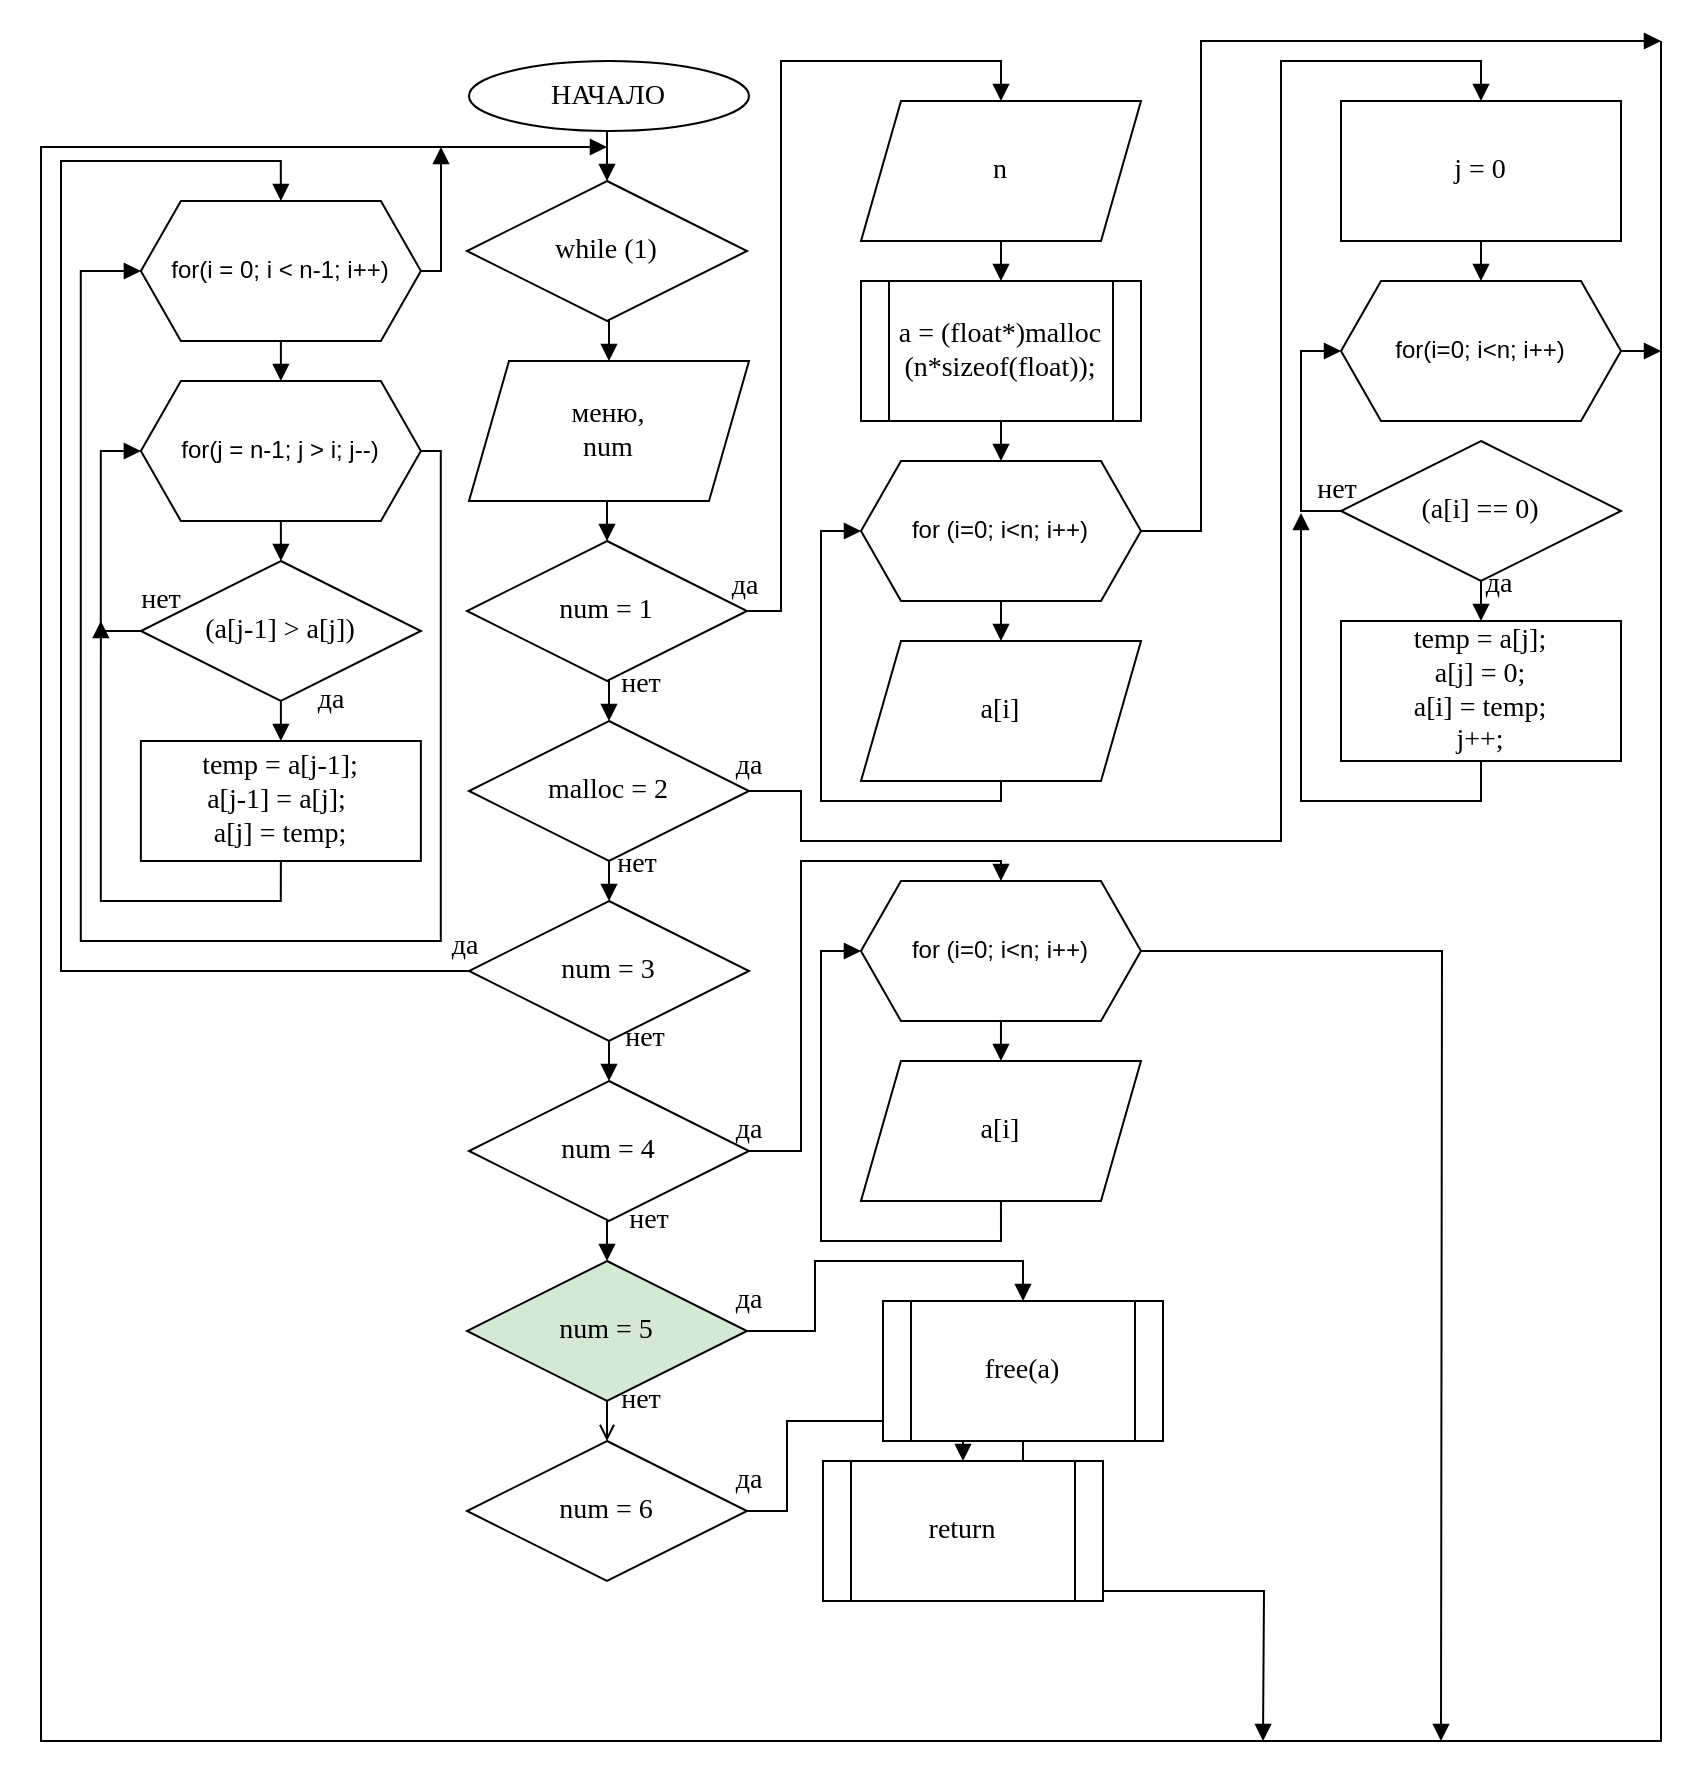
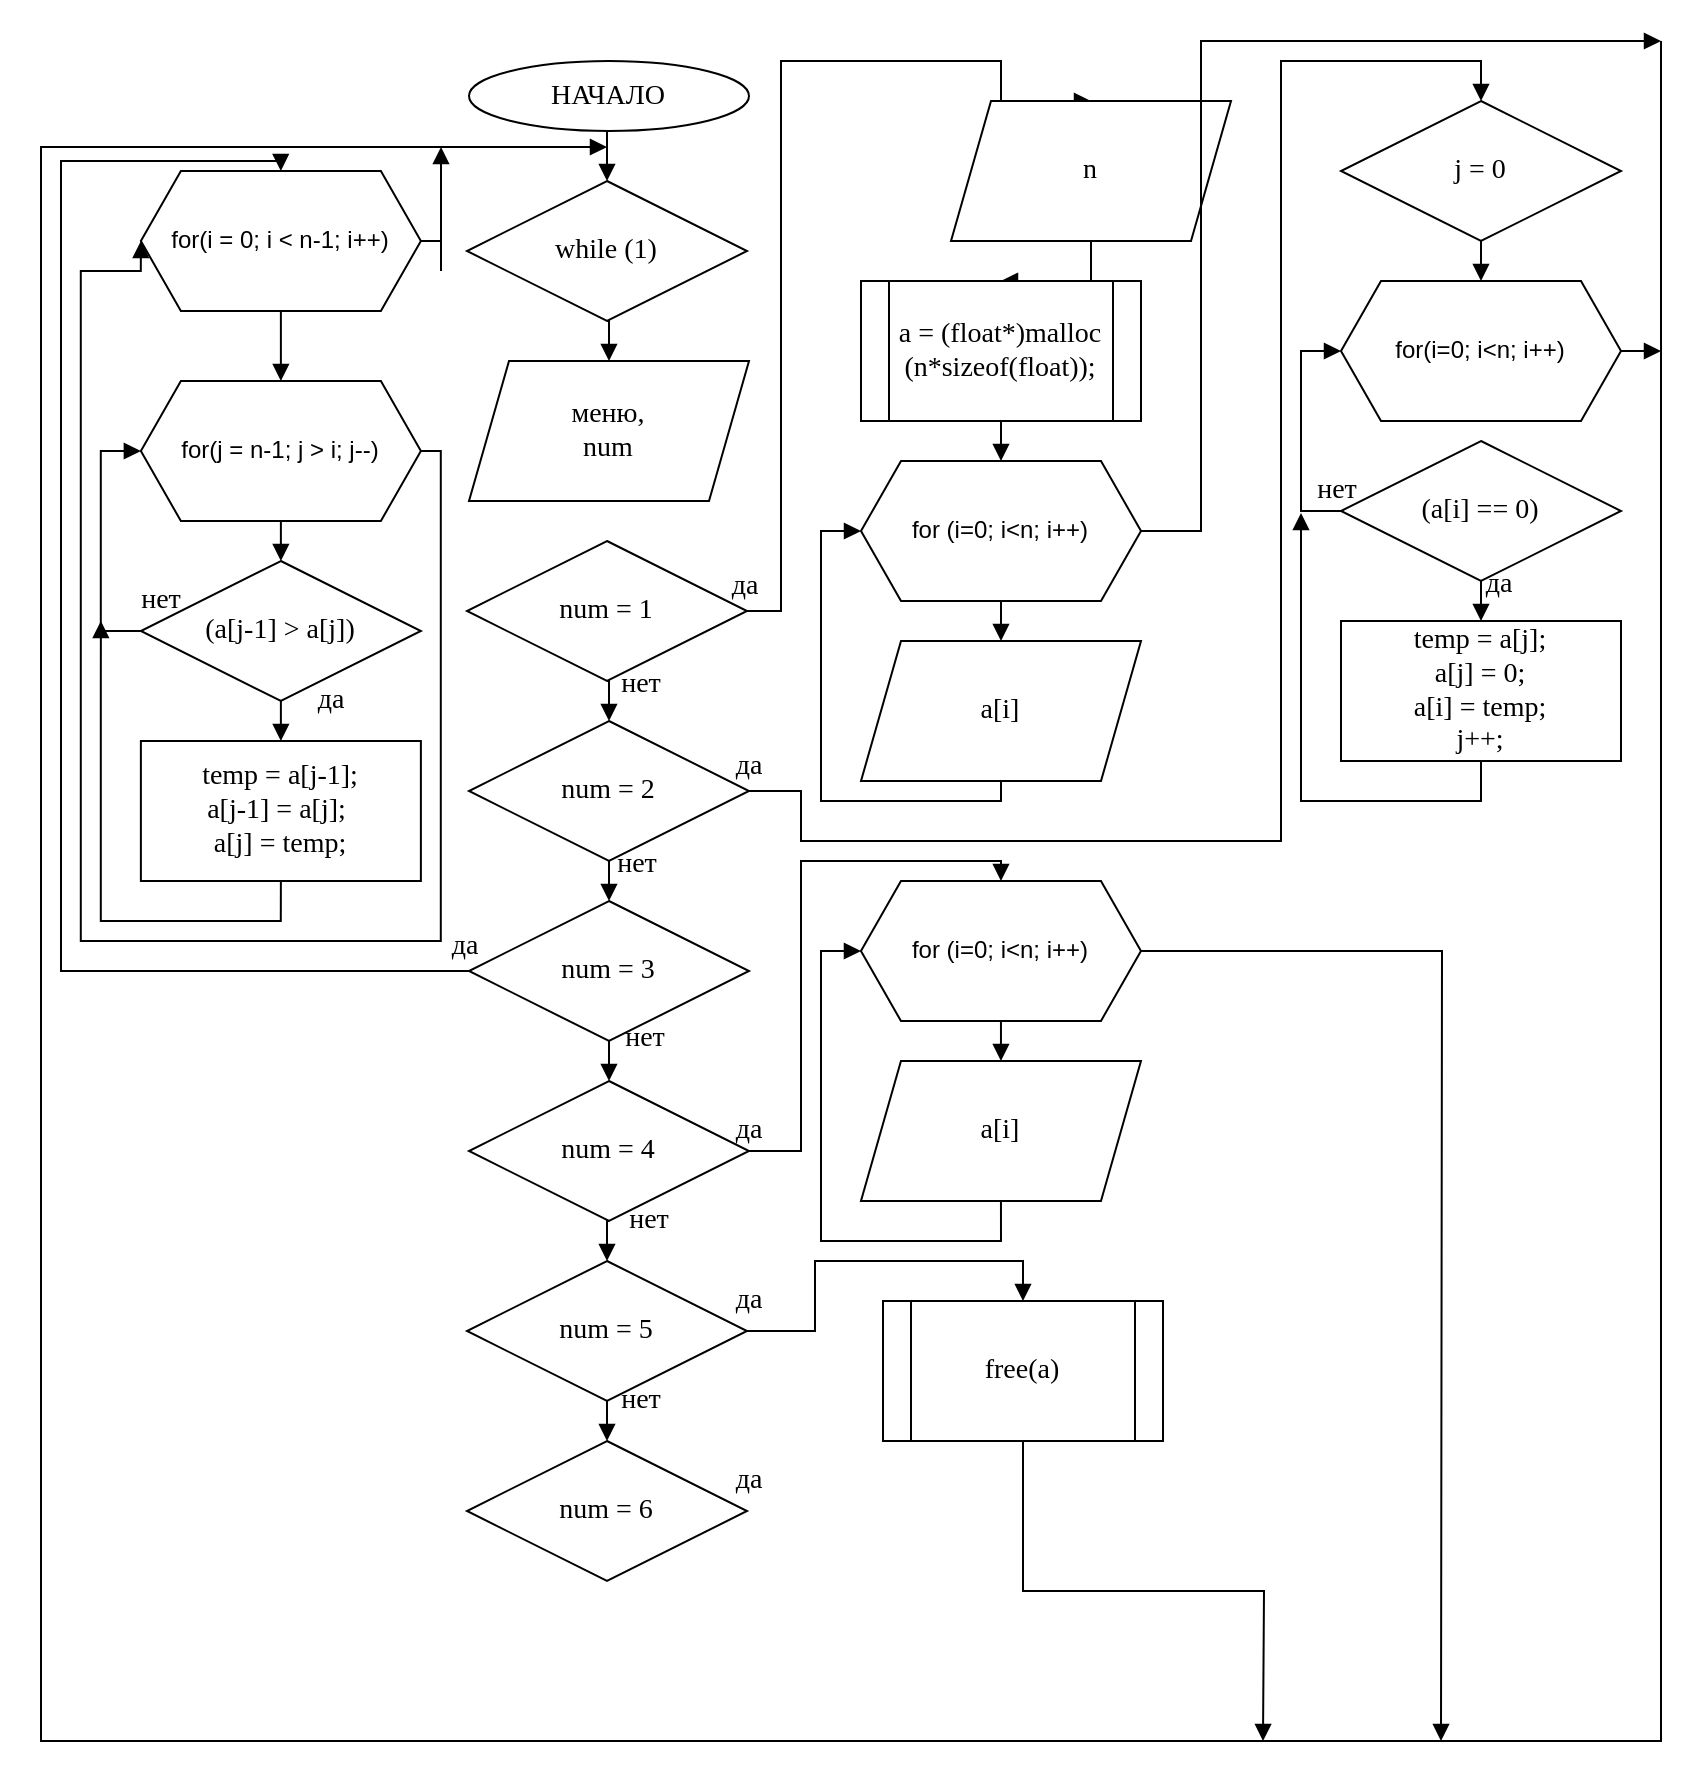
(1001, 171) -> (1091, 171)
(1481, 171) -> (1481, 171)
(281, 271) -> (281, 241)
(607, 511) -> none
(609, 791) -> (609, 791)
(281, 801) -> (281, 811)
(607, 1331) -> (607, 1331)
(607, 1428) -> (607, 1423)
(787, 1438) -> none
(963, 1531) -> none
